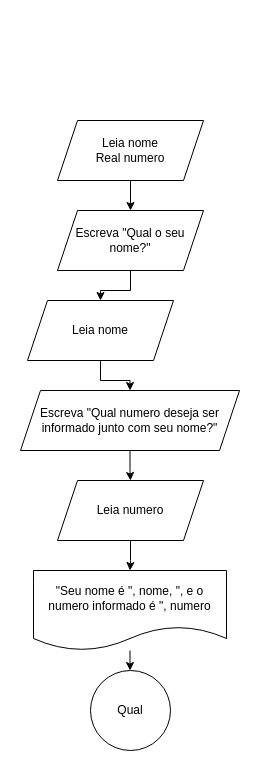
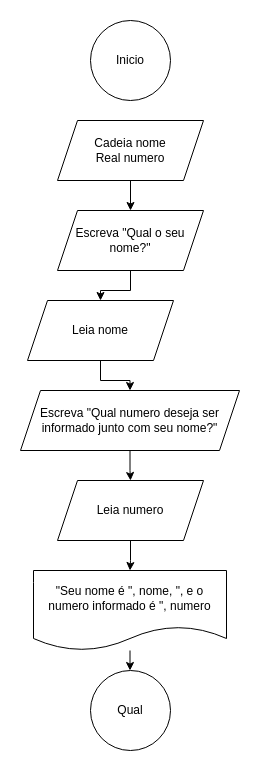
none -> (131, 61)
(131, 151) -> (131, 151)
